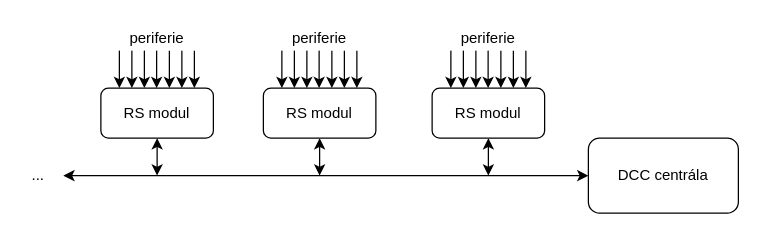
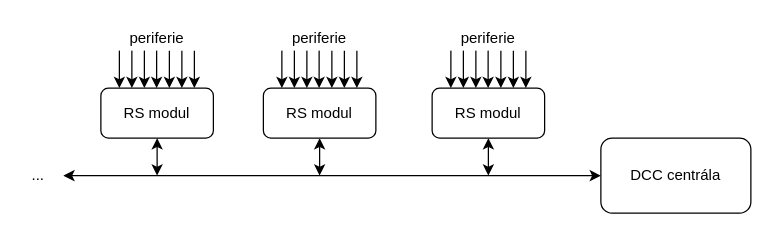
(663, 176) -> (676, 176)
